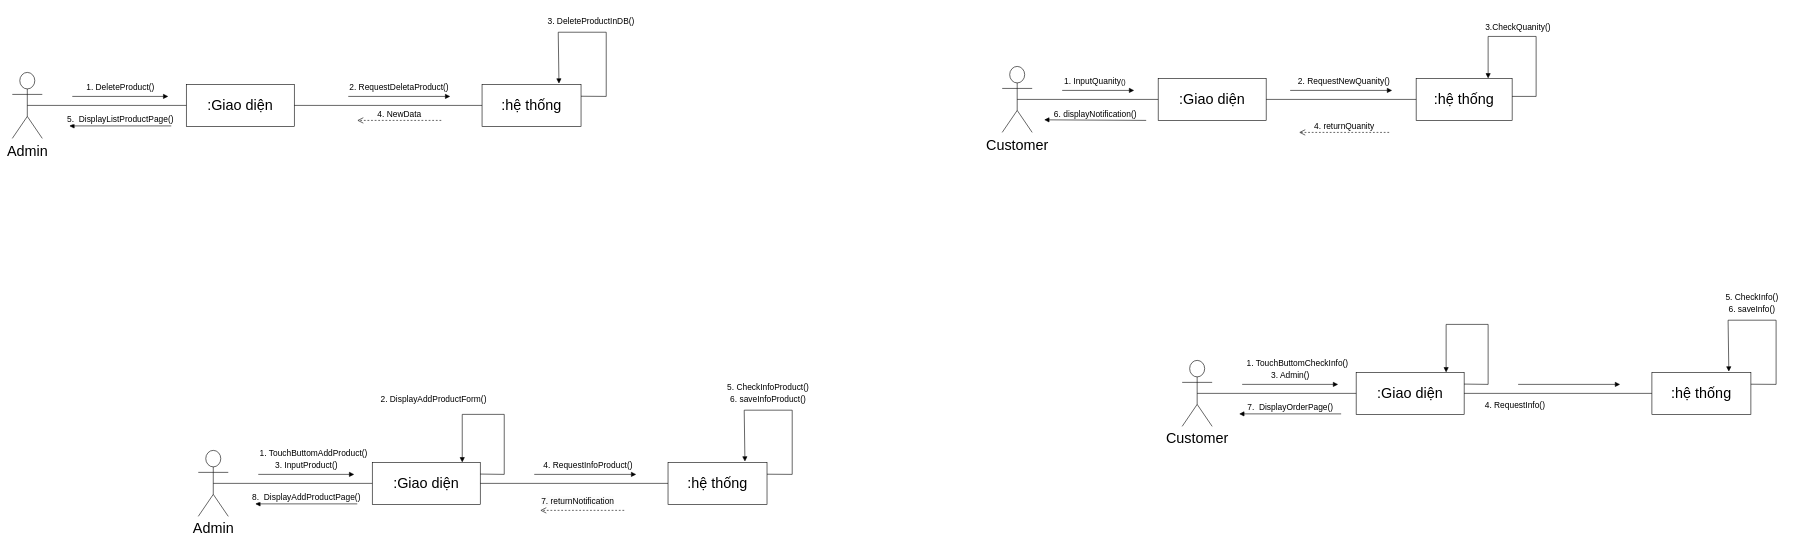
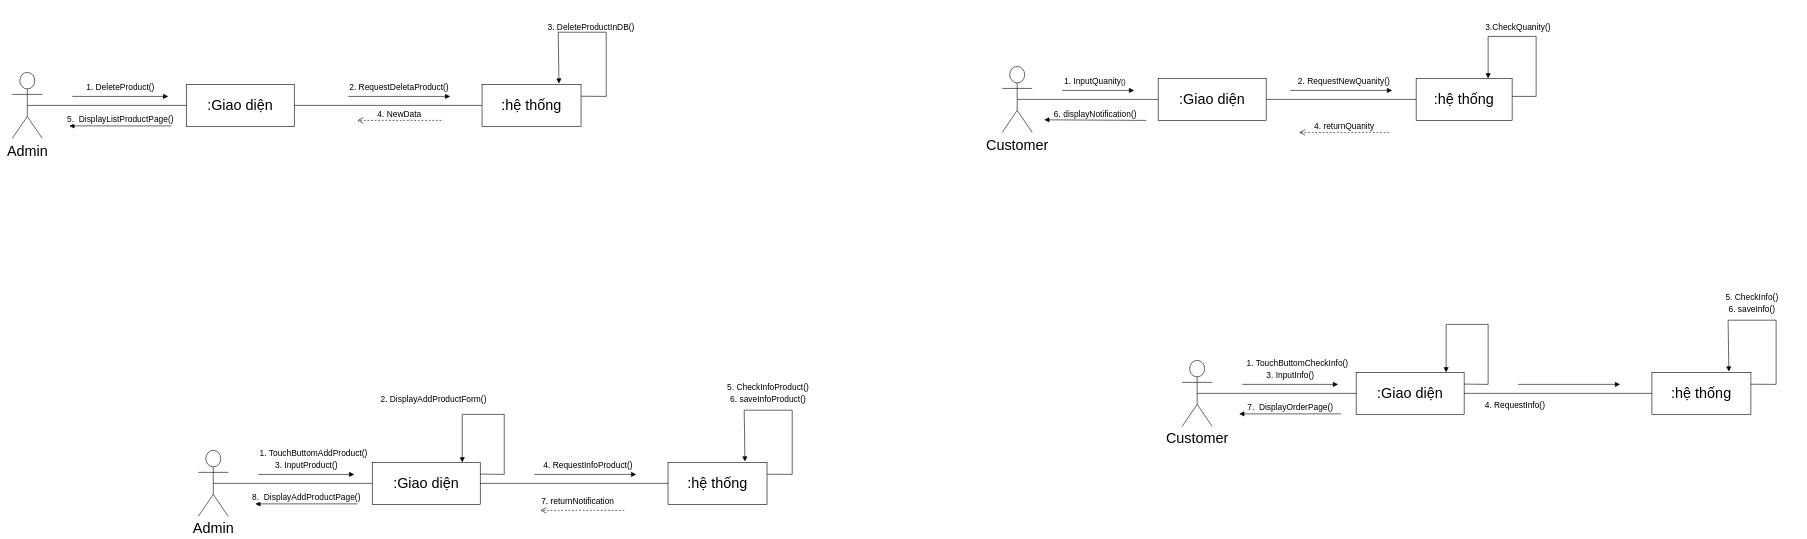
(591, 21) -> (591, 27)
(1291, 375) -> (1291, 375)
